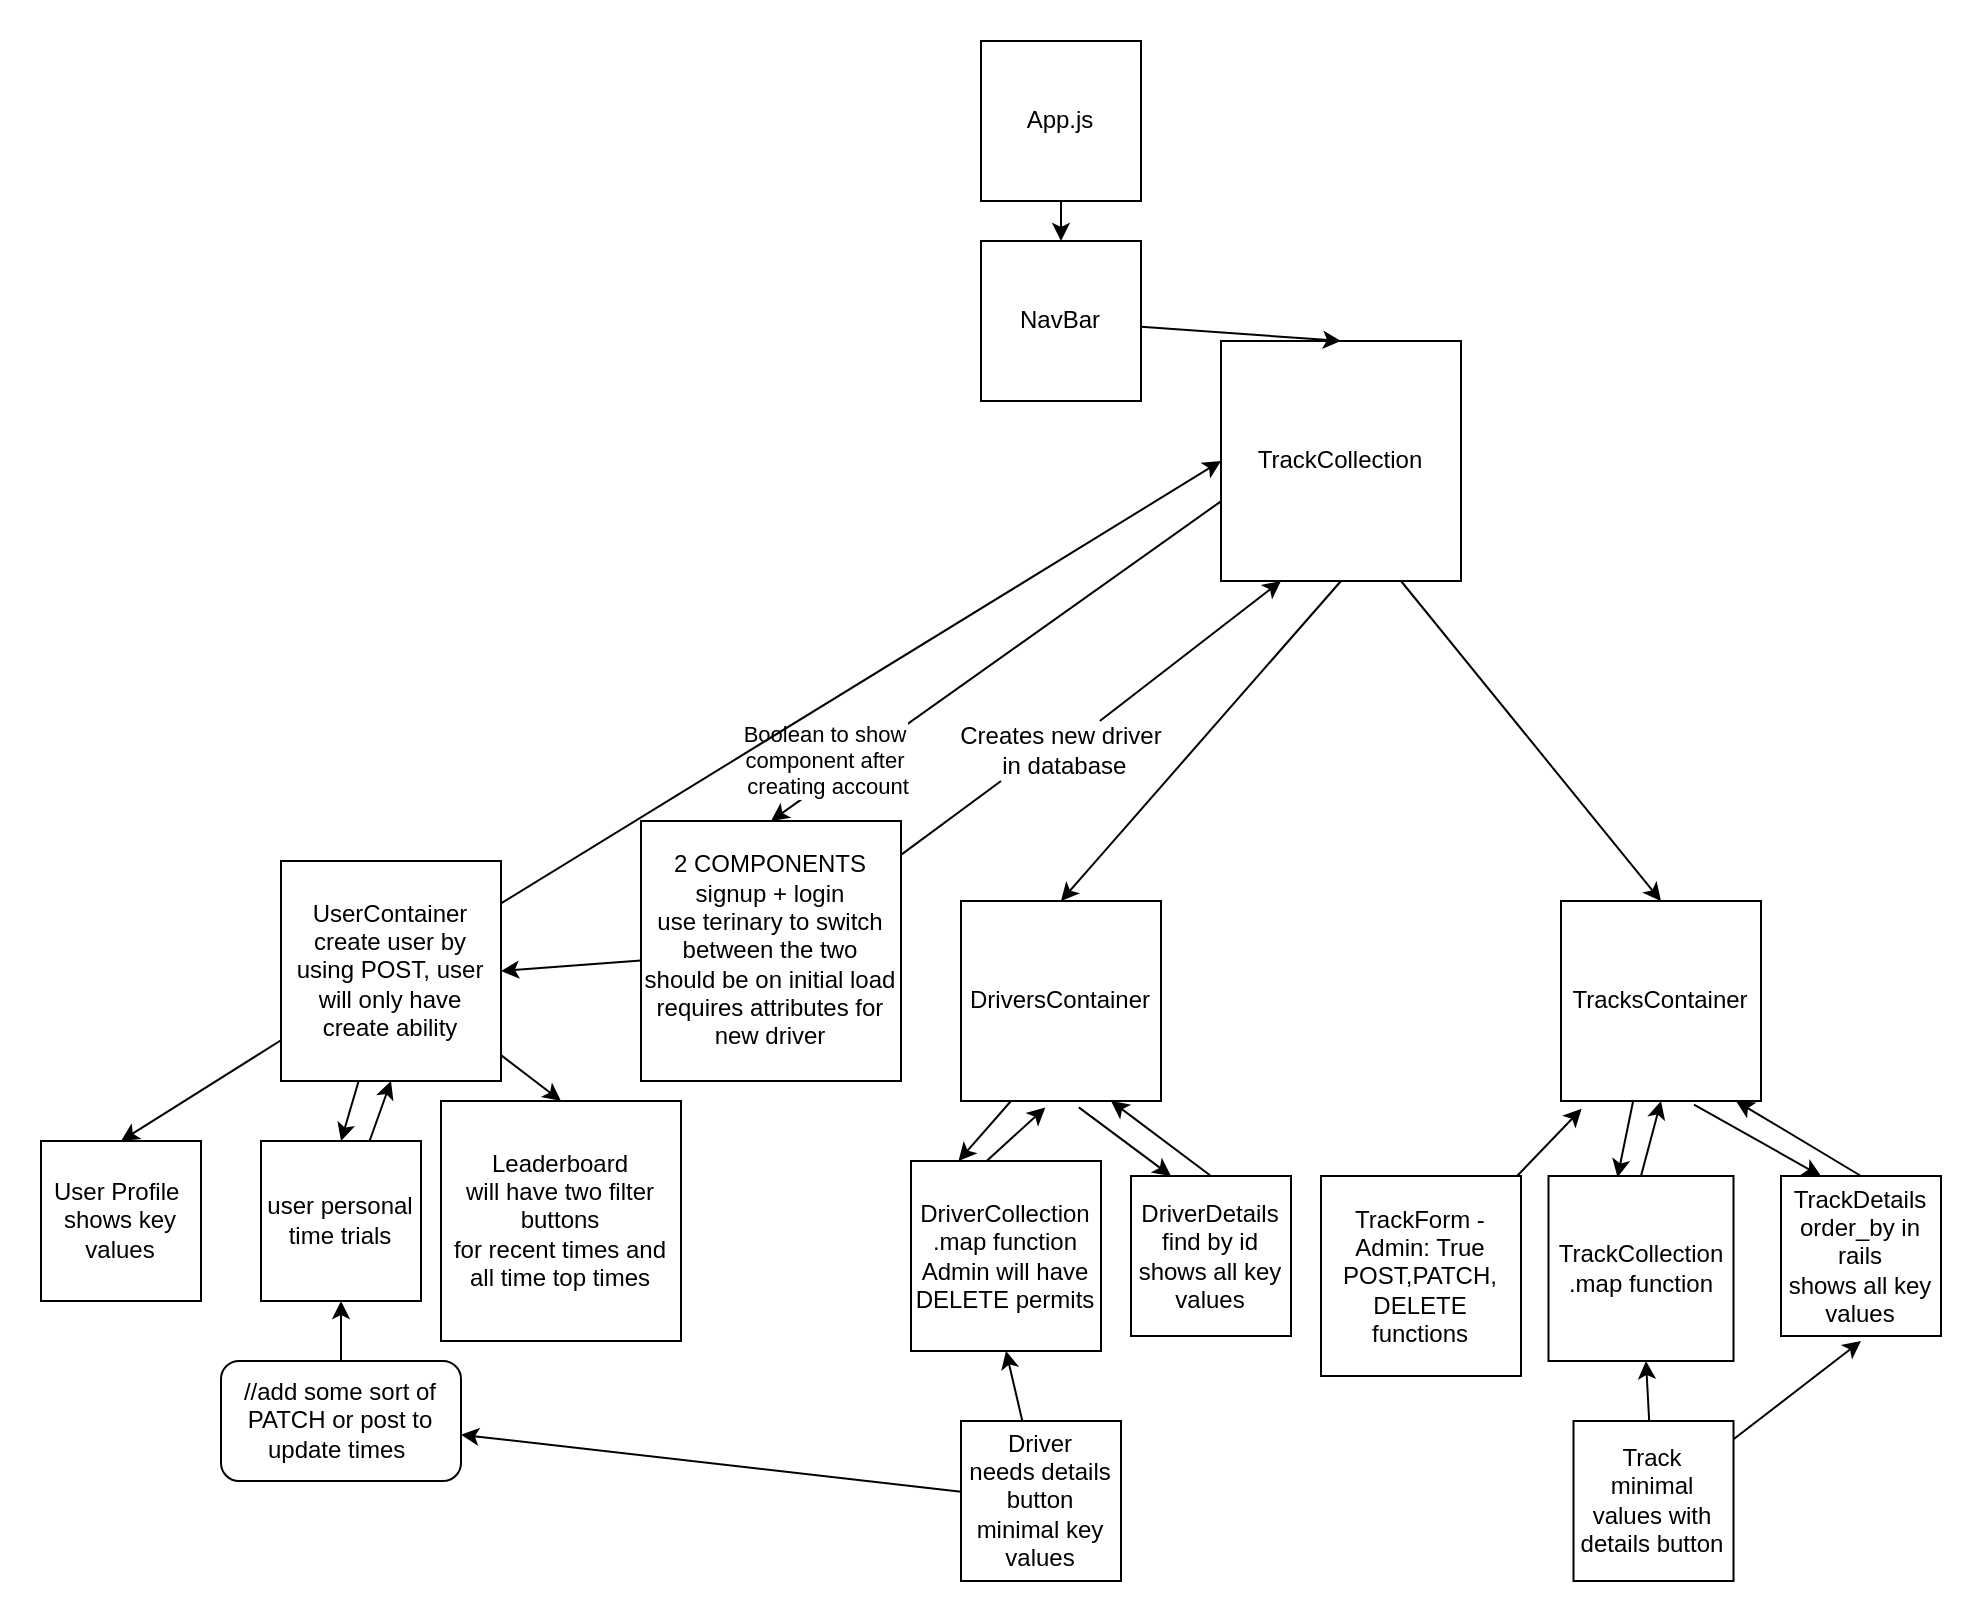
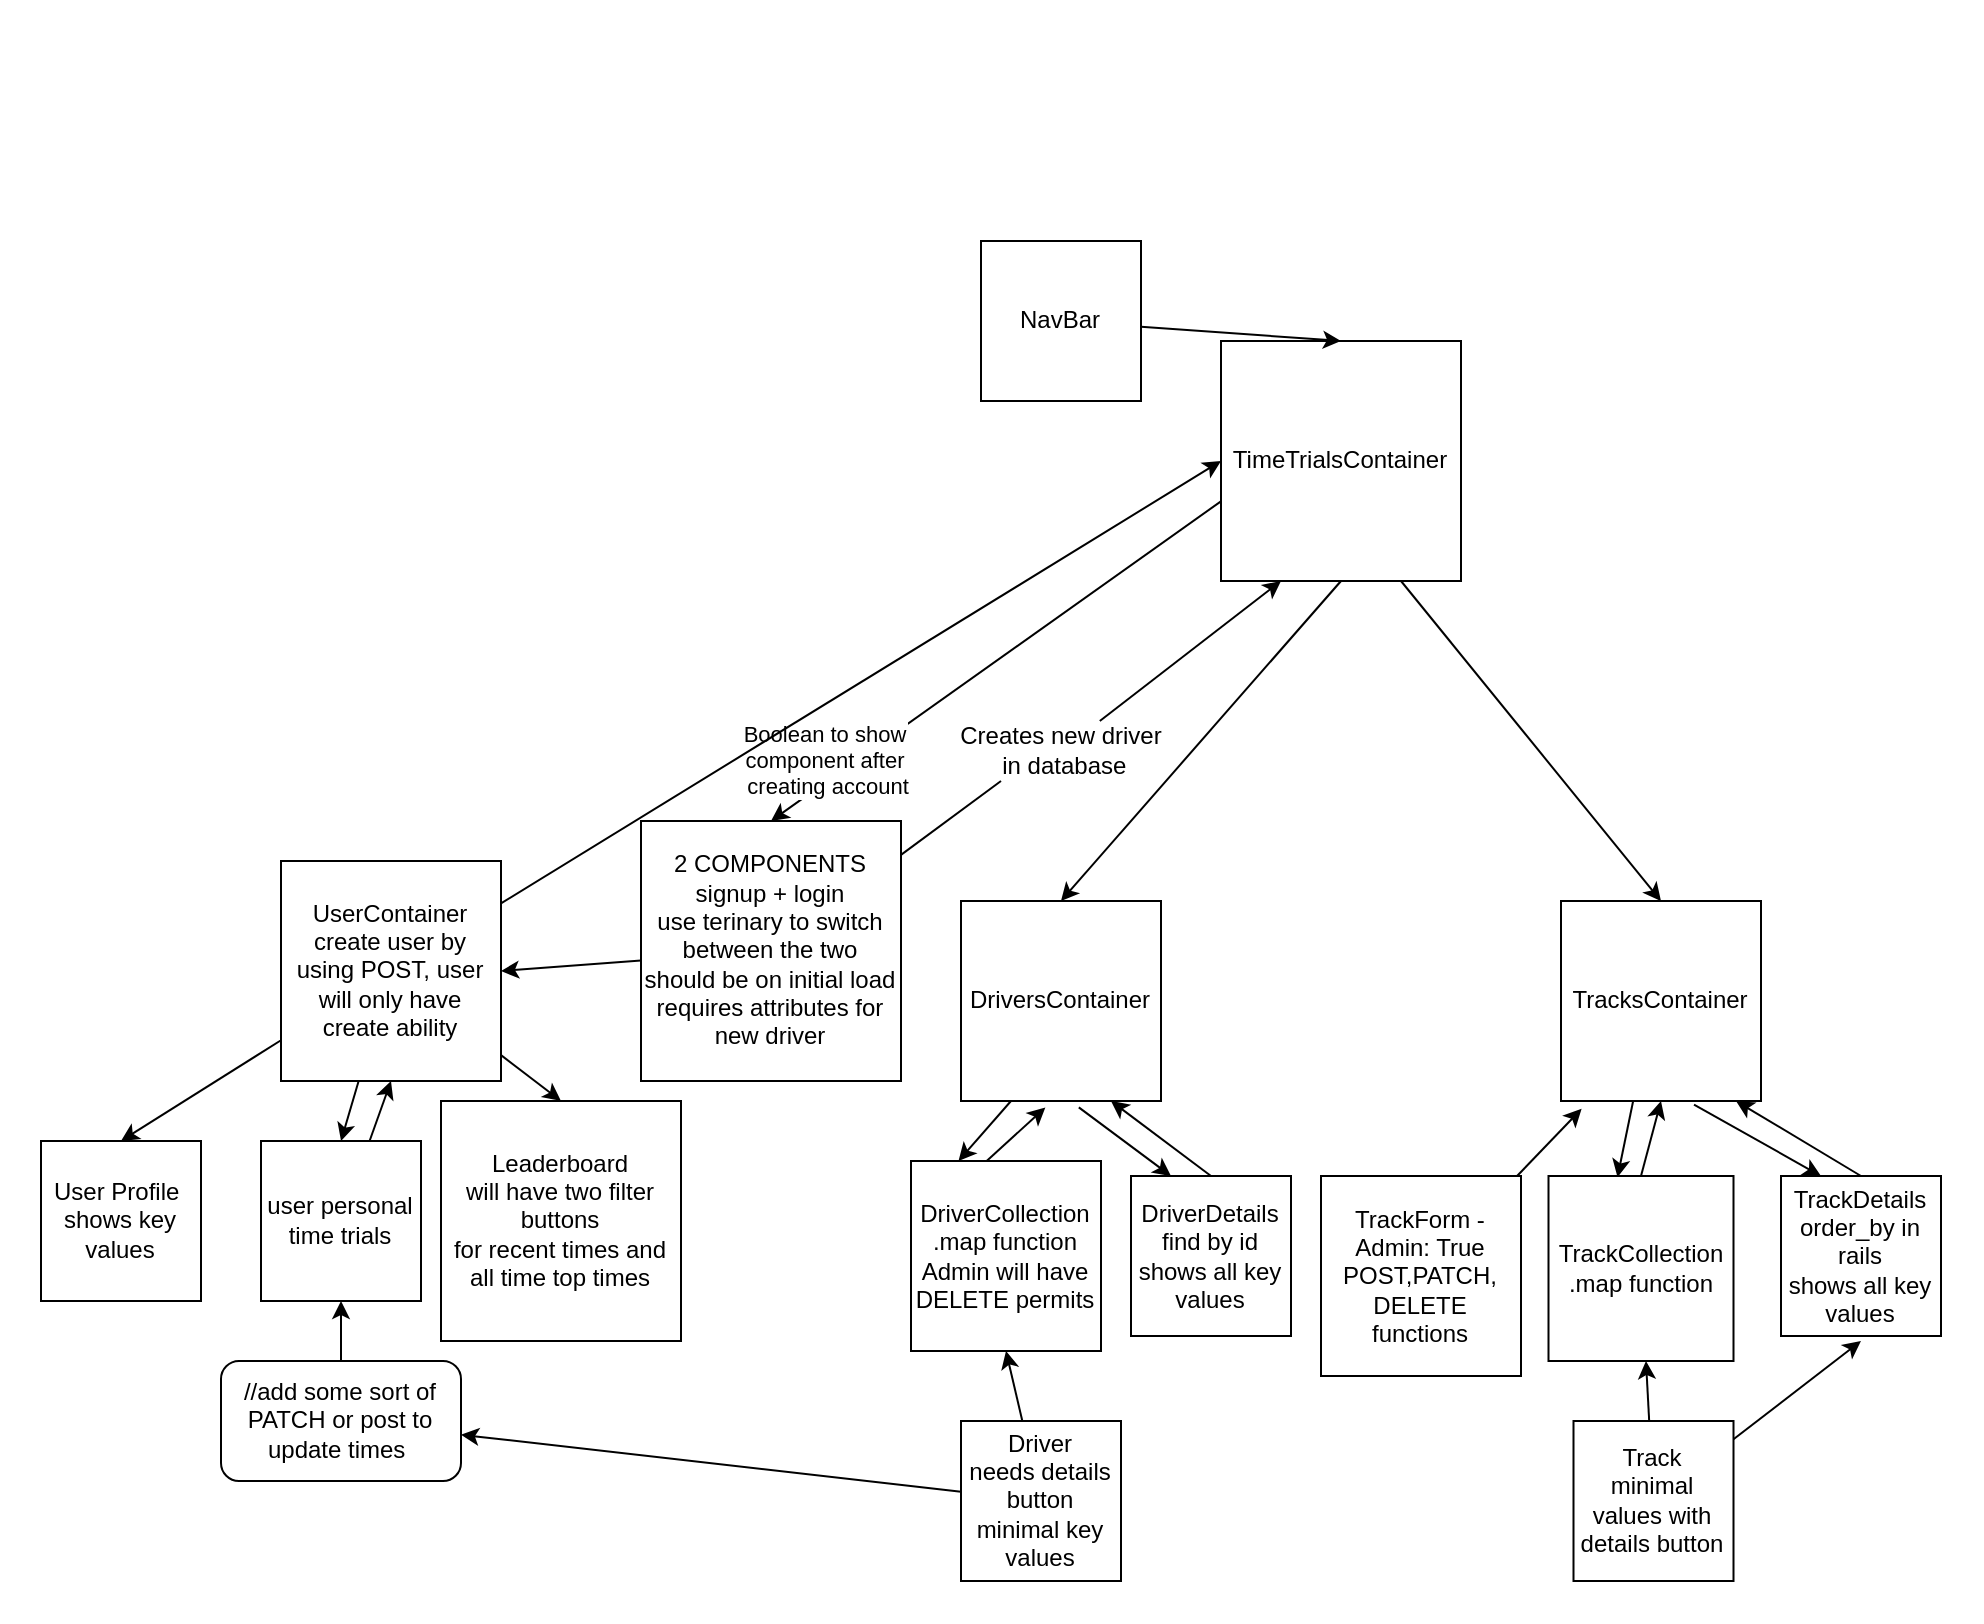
(1061, 121) -> none
(1061, 214) -> none
(1341, 461) -> (1341, 461)
